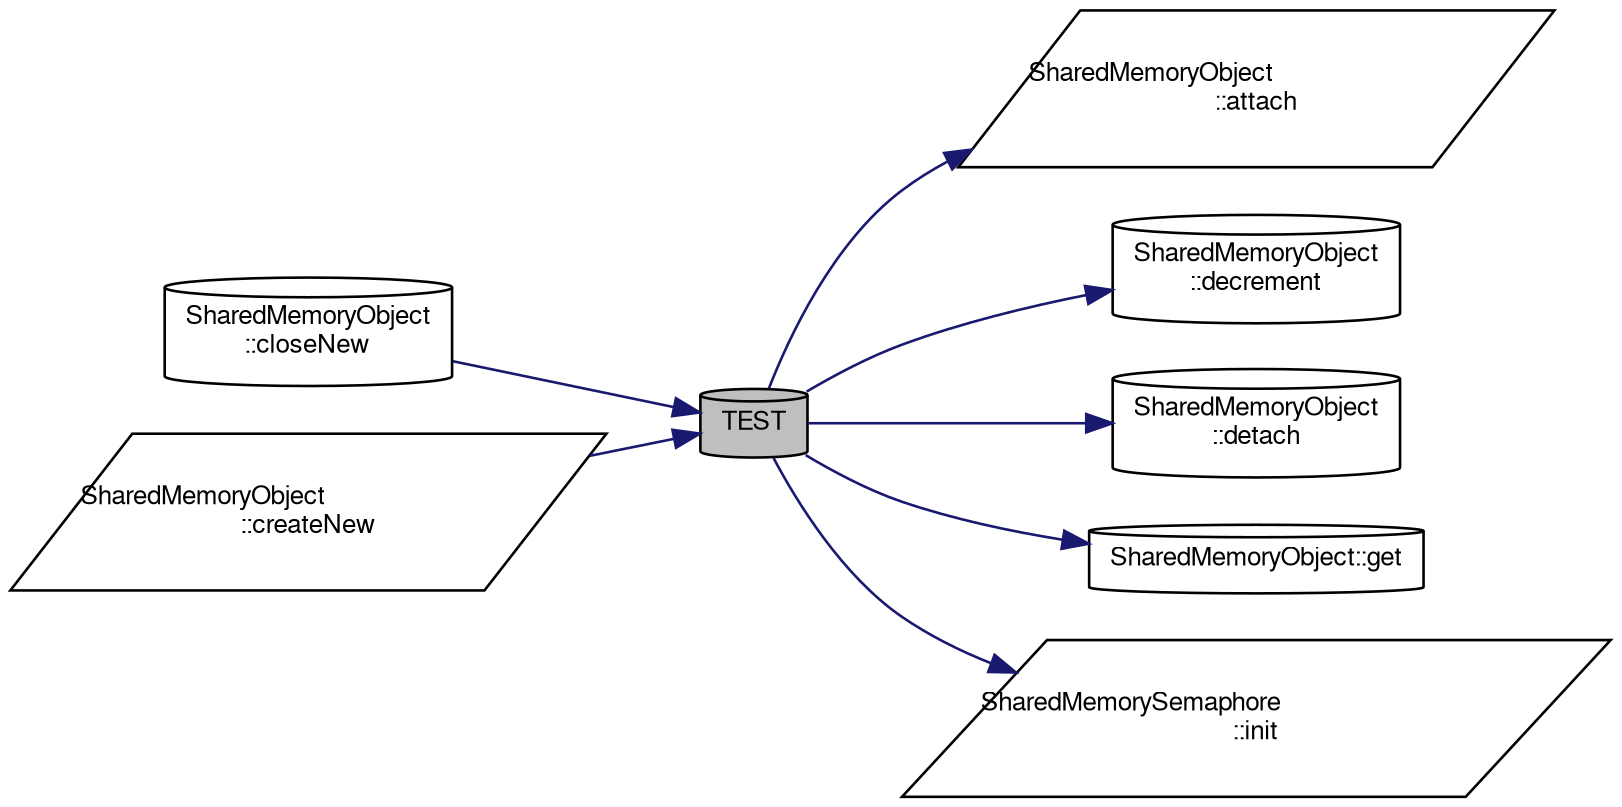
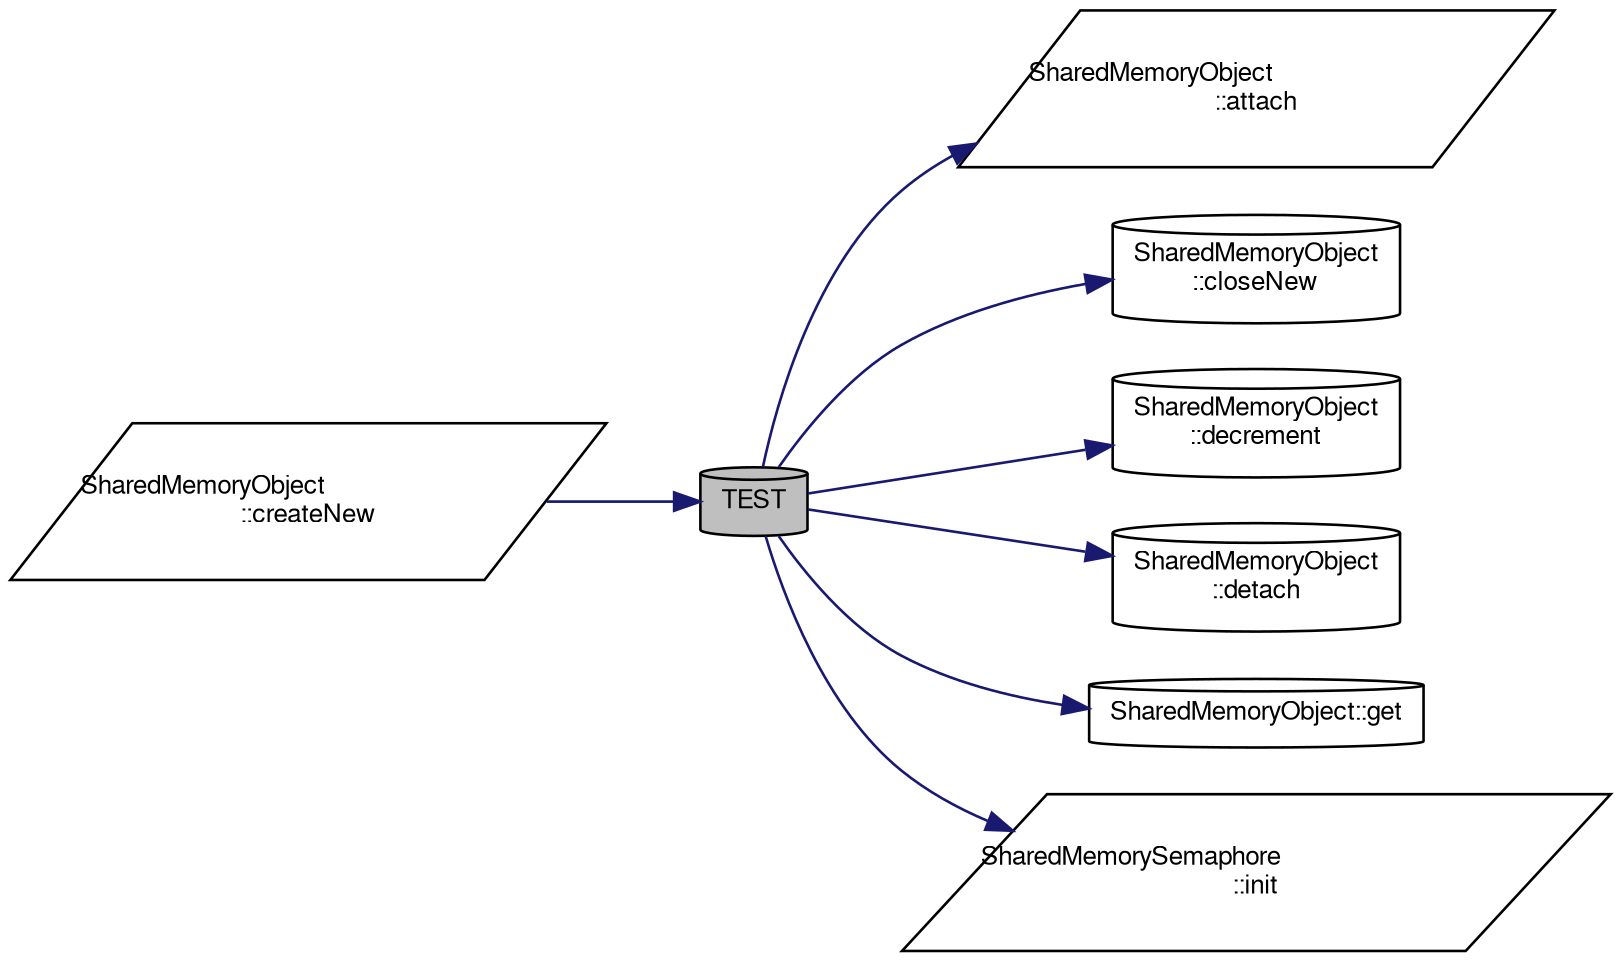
(563, 384) -> (910, 340)
